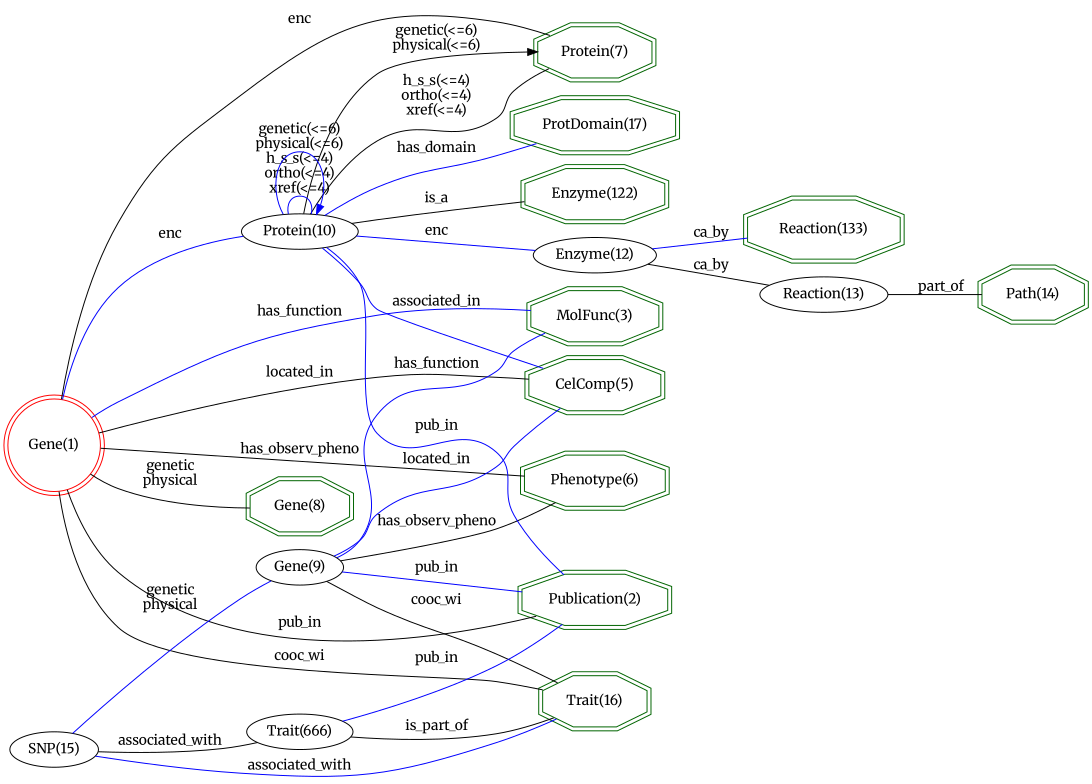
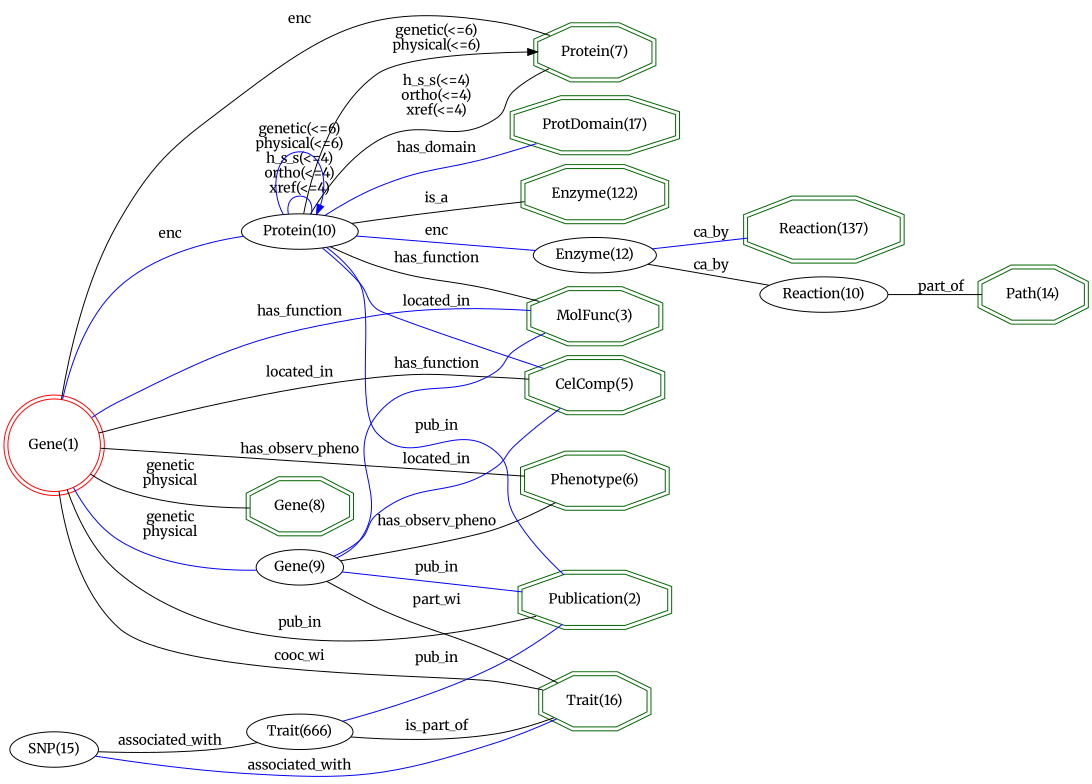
(824, 230) -> (824, 230)
none -> (433, 279)
(824, 295) -> (824, 295)
(437, 302) -> (437, 302)
(437, 600) -> (437, 600)
(163, 656) -> (152, 556)
